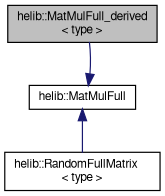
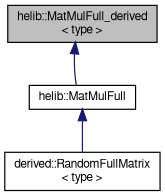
(90, 58) -> (75, 70)
(82, 171) -> (82, 171)
